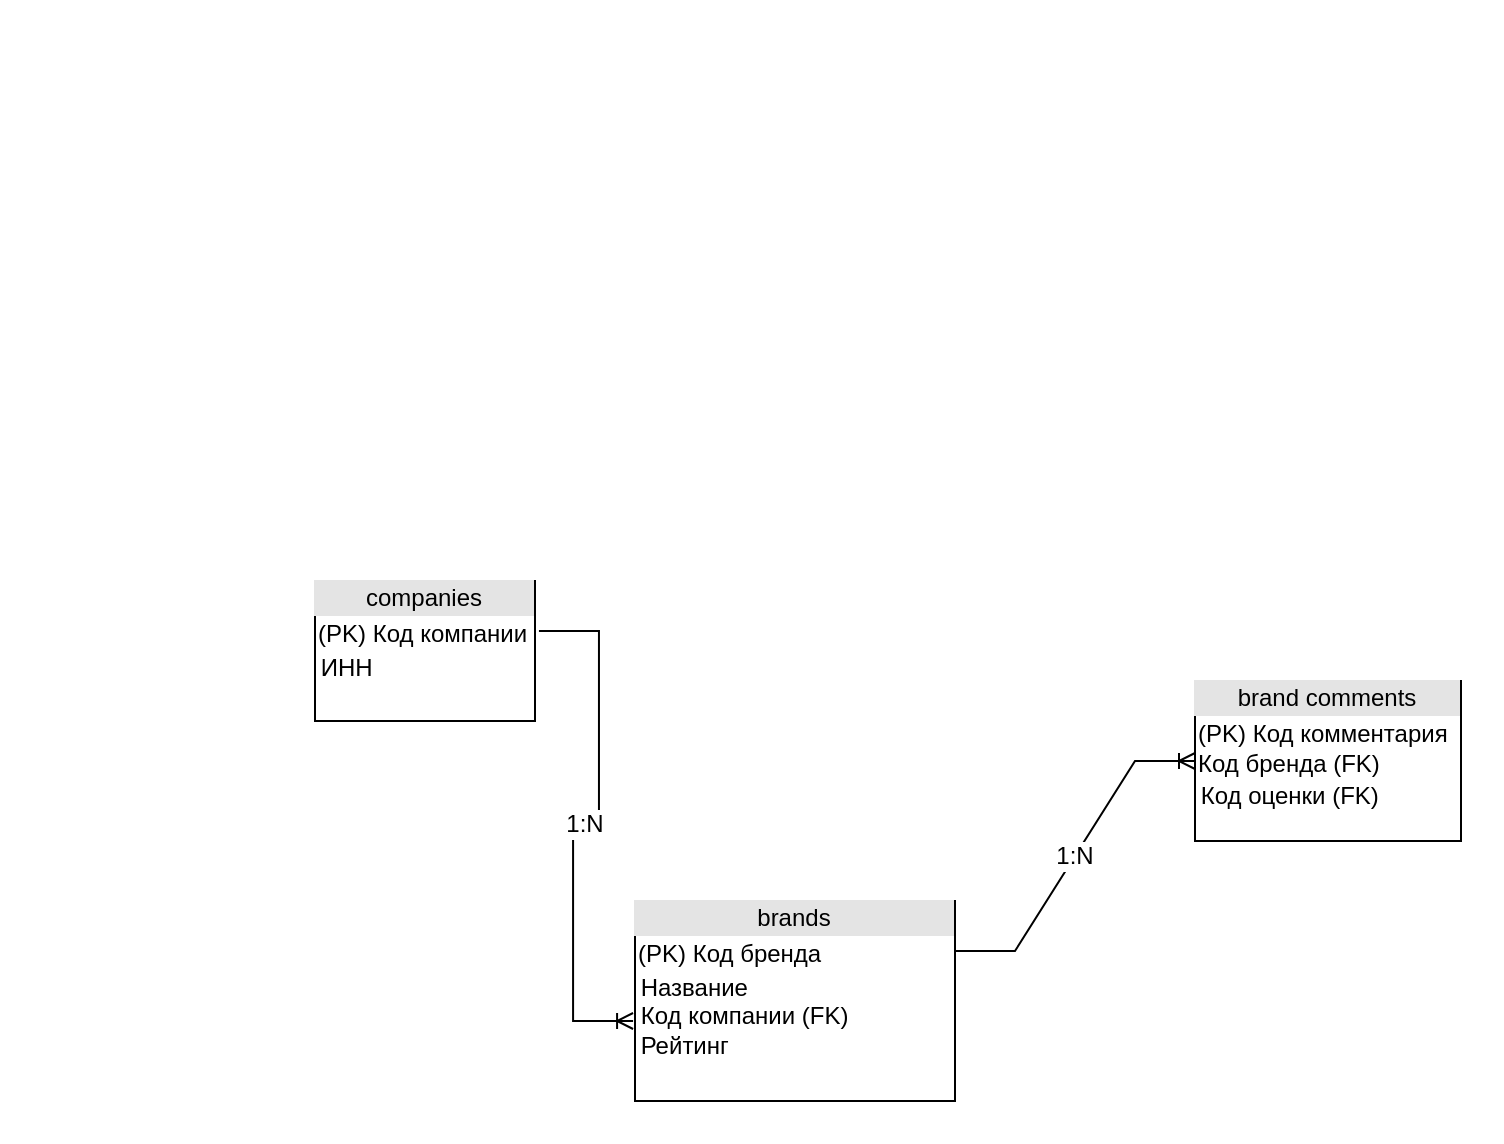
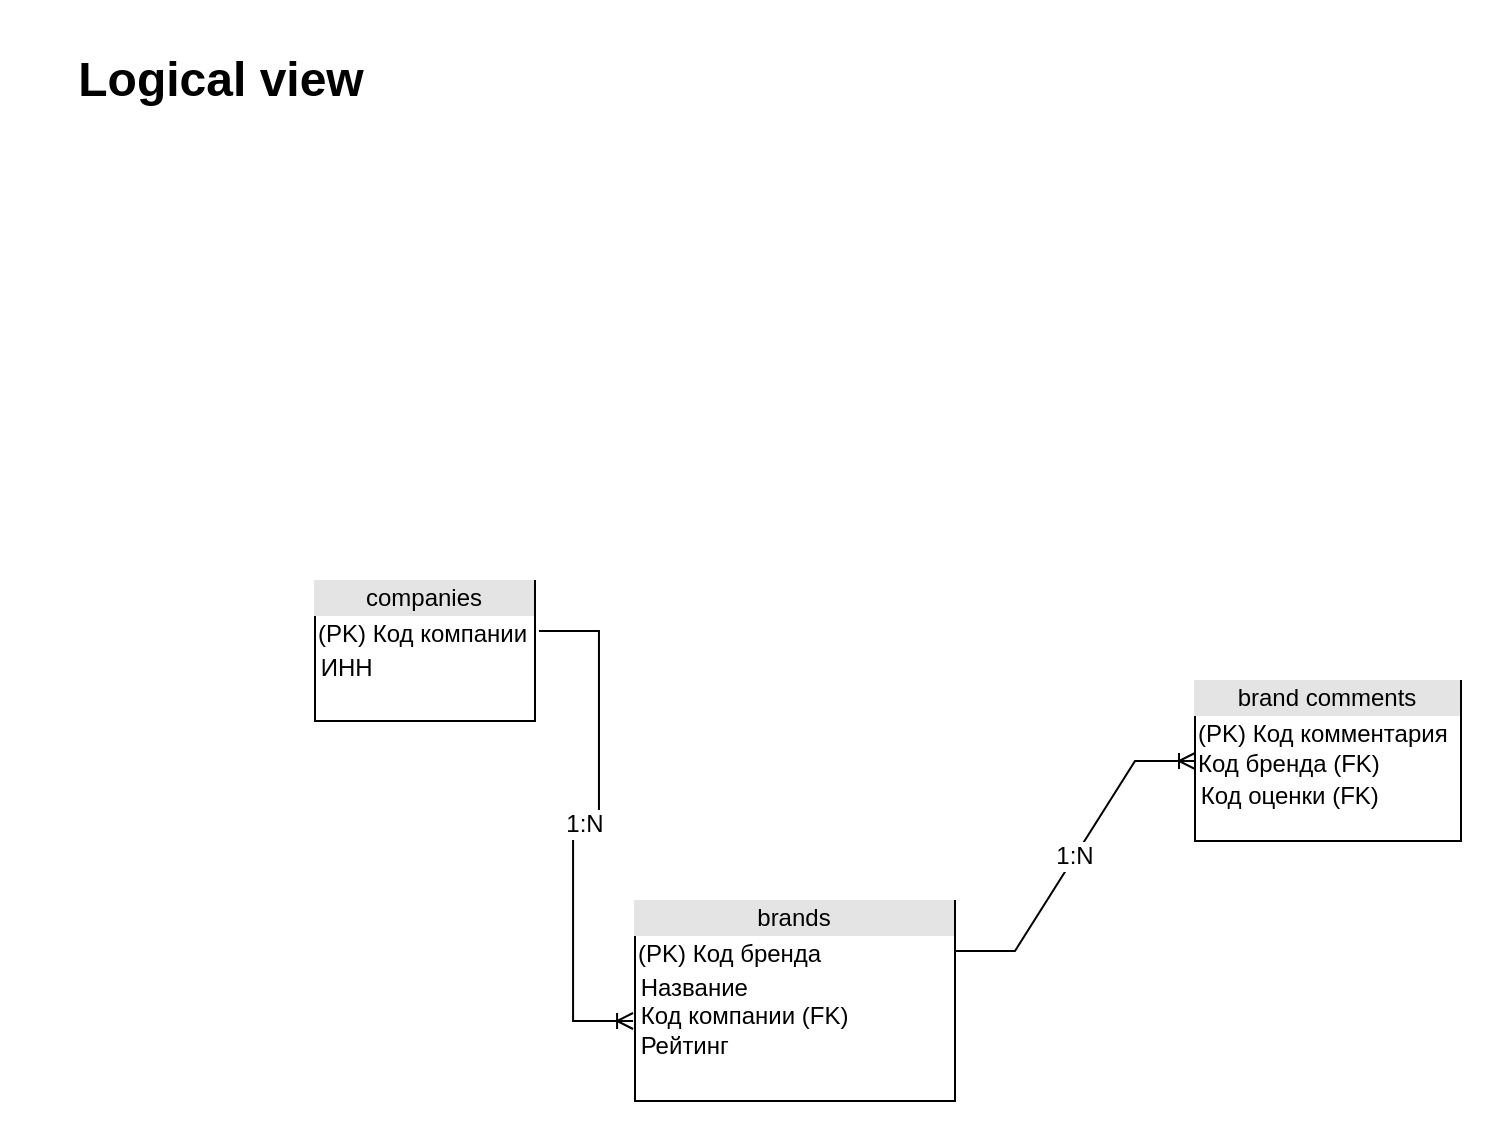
none -> (221, 81)
